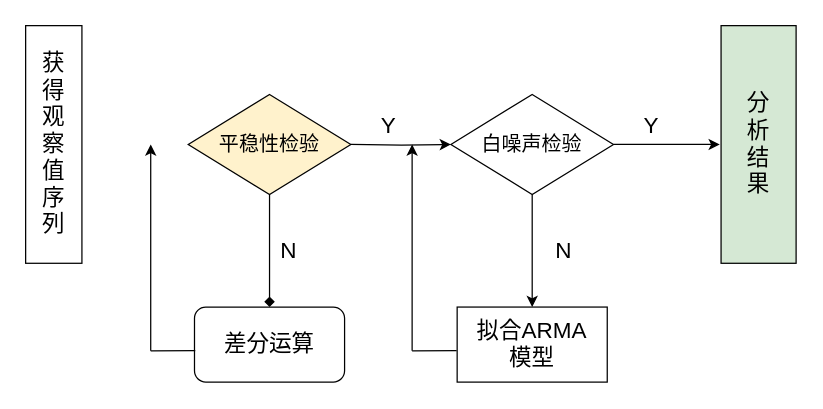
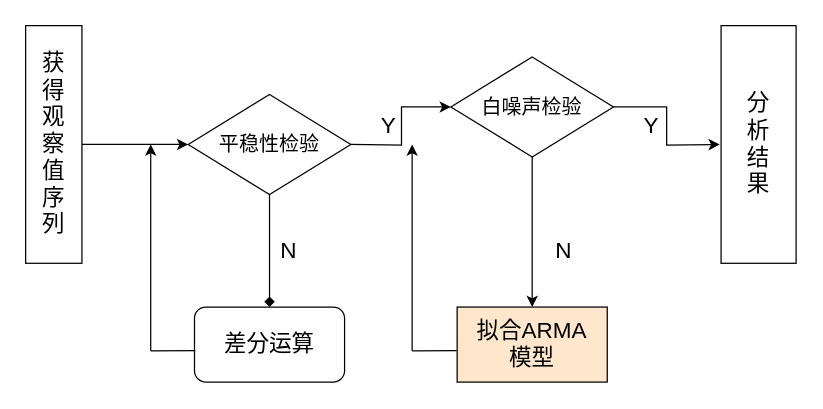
none -> (131, 144)
(269, 144) -> (269, 144)
(532, 144) -> (532, 107)
(758, 144) -> (758, 144)
(532, 344) -> (532, 344)
